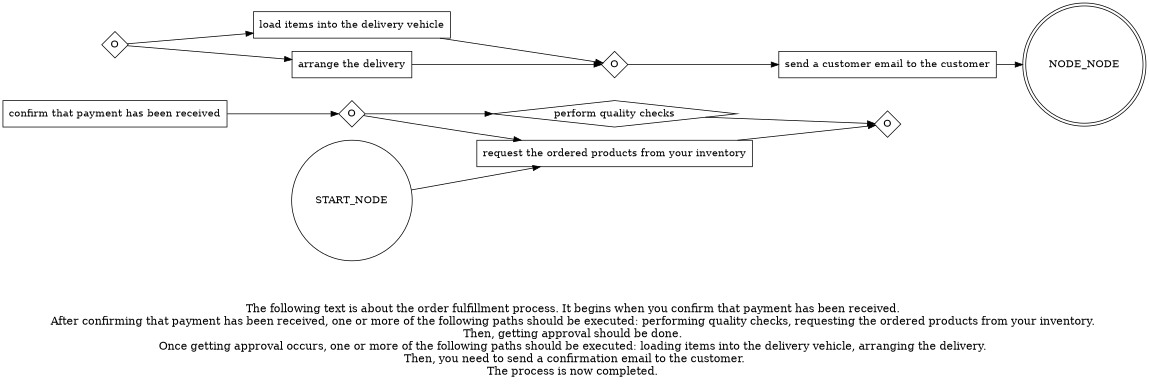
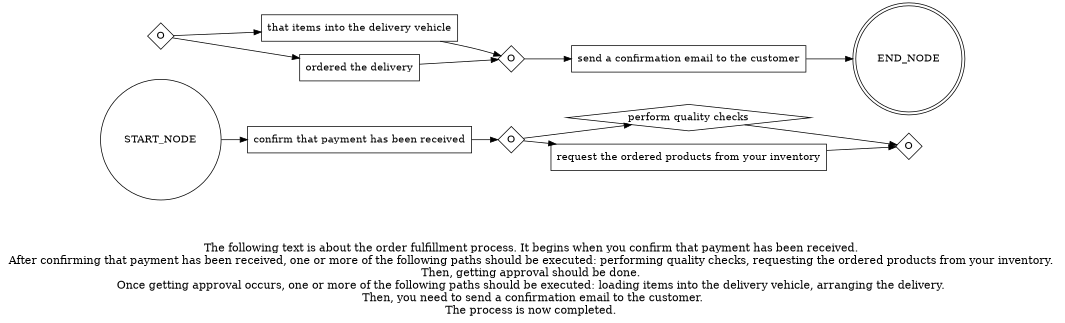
(352, 25) -> (360, 28)
(352, 65) -> (360, 68)
(888, 65) -> (689, 59)
(1084, 65) -> (909, 59)
(472, 179) -> (231, 140)
